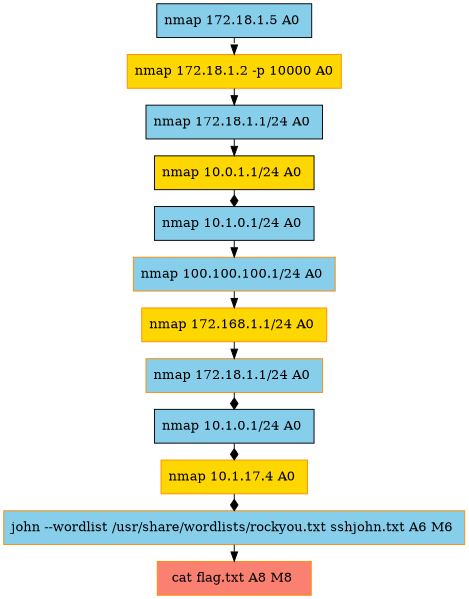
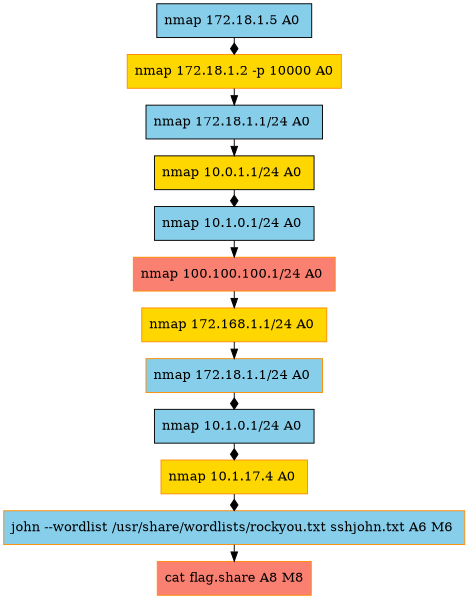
(234, 40) -> (234, 40)
(234, 274) -> (234, 274)
(234, 578) -> (234, 578)
